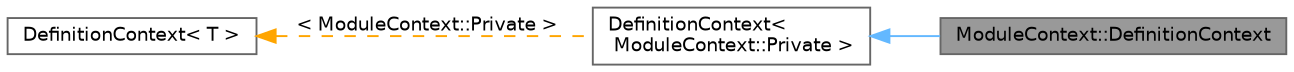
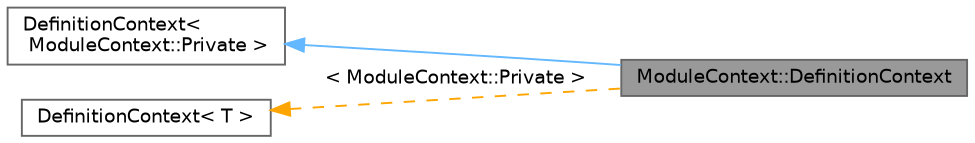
(434, 36) -> (455, 99)
